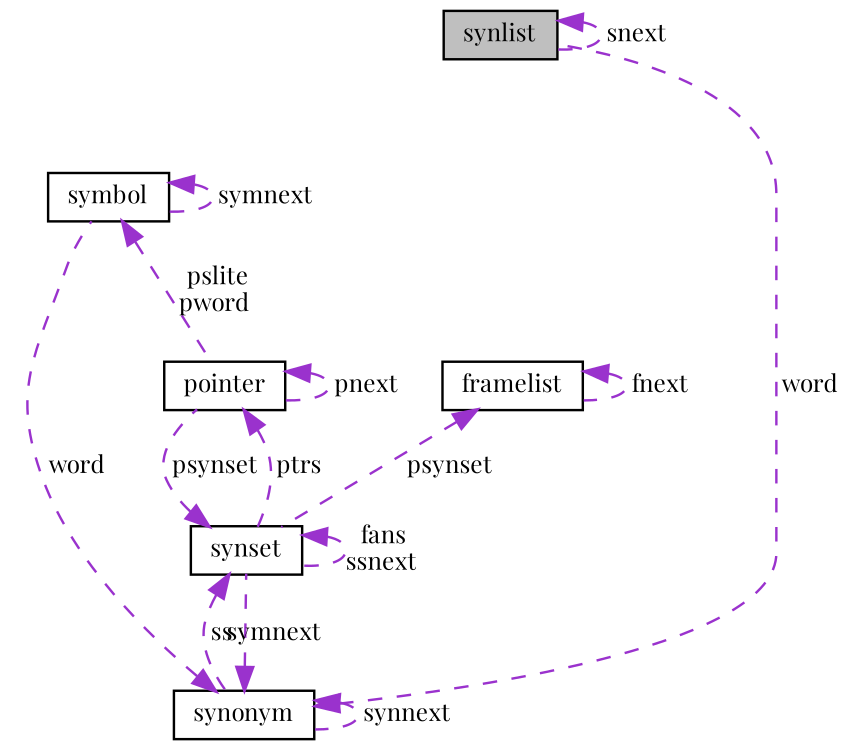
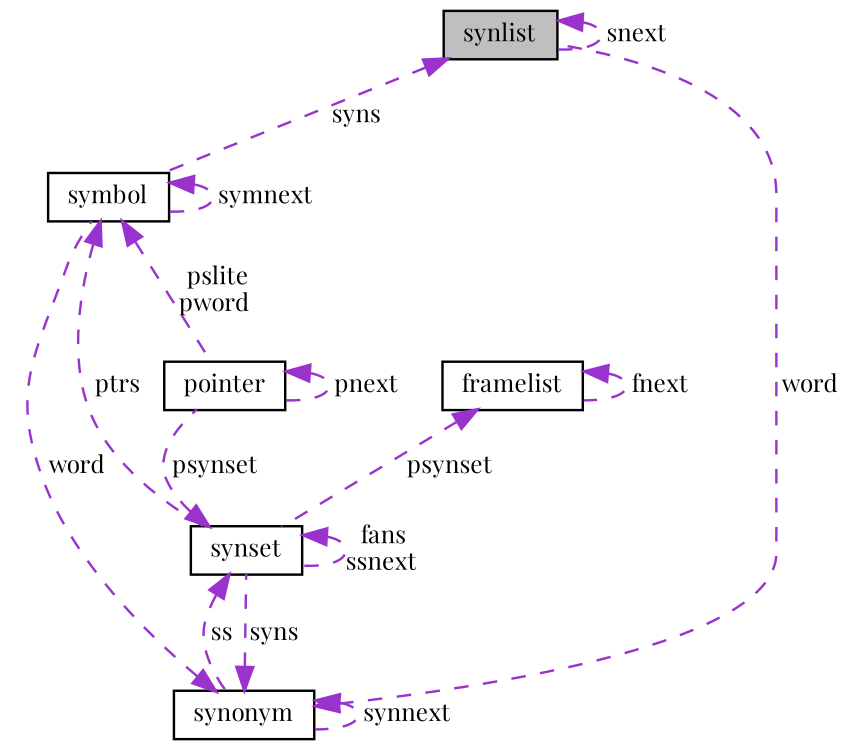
none -> (293, 121)
(271, 478) -> (89, 410)
(272, 634) -> (272, 634)
